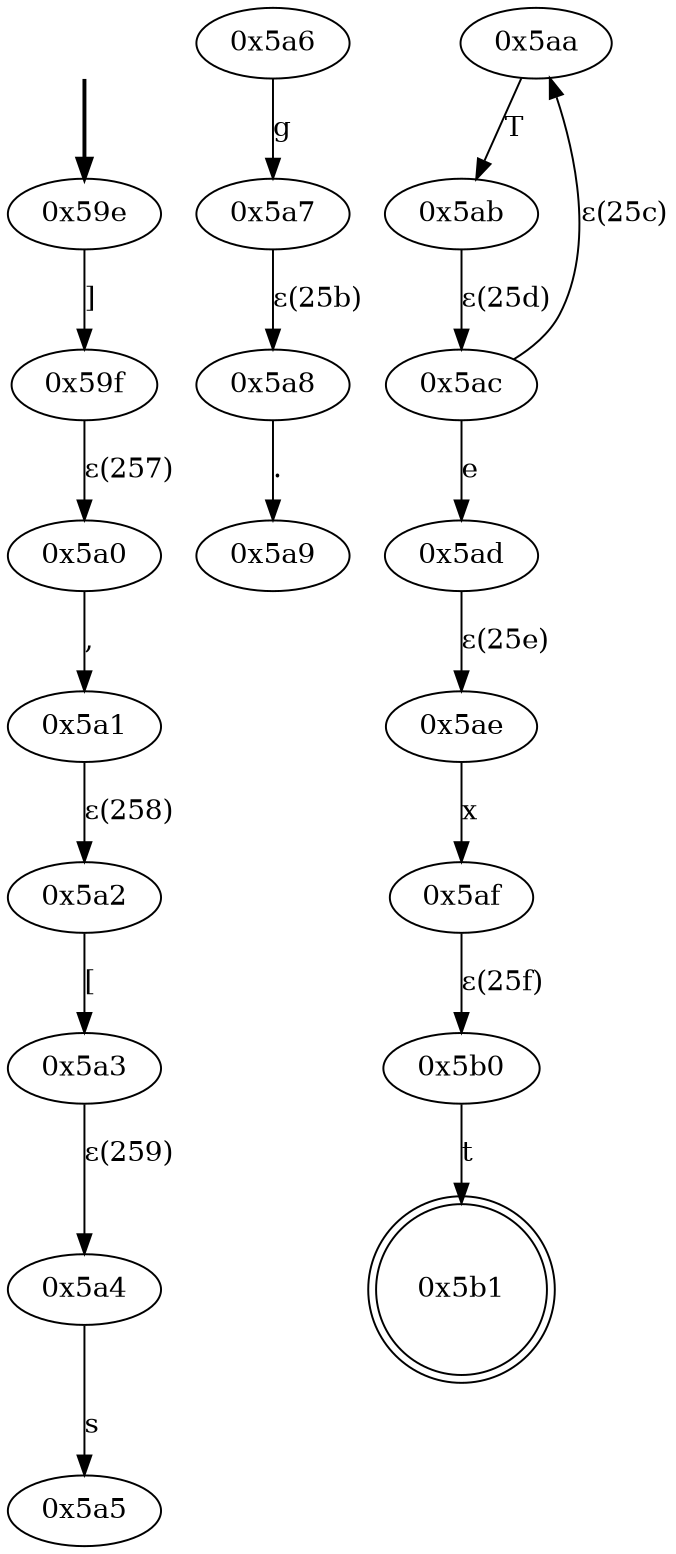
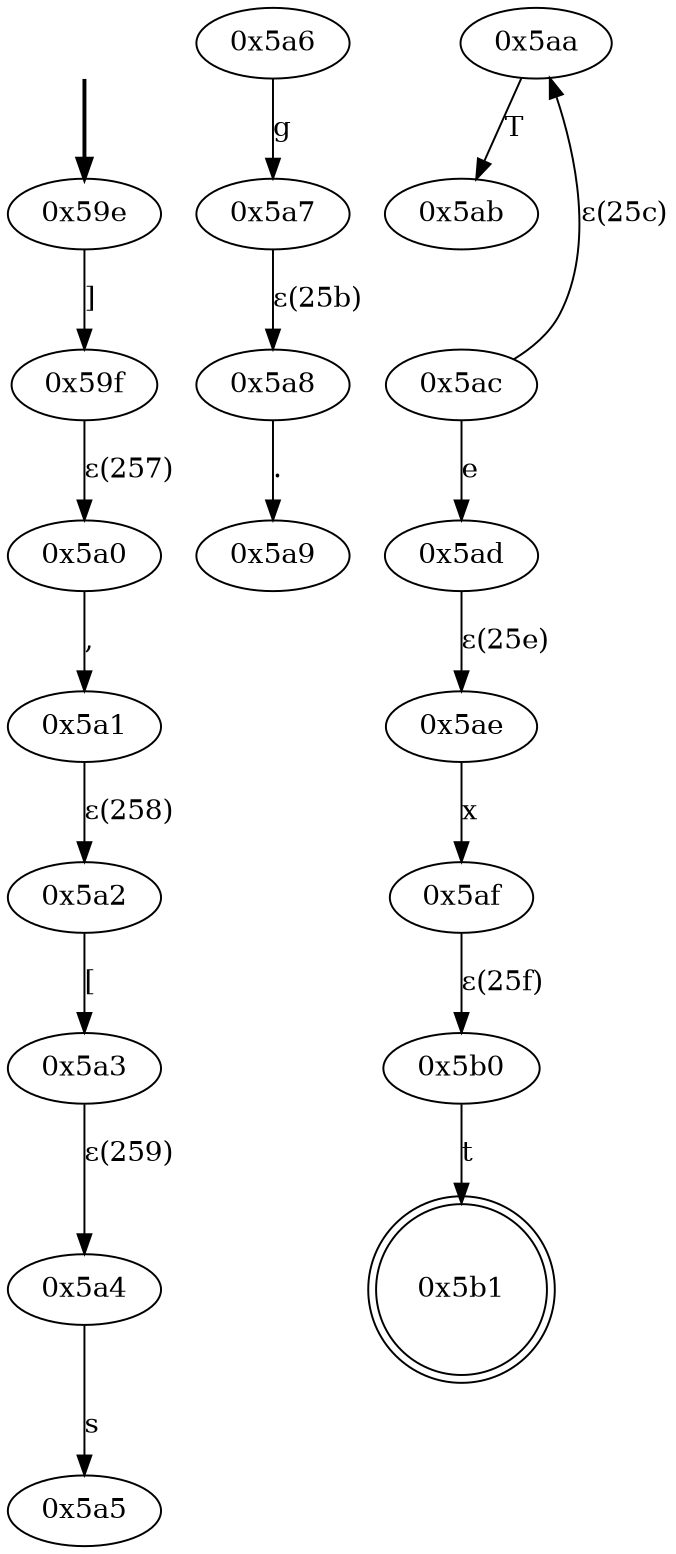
(462, 290) -> none
